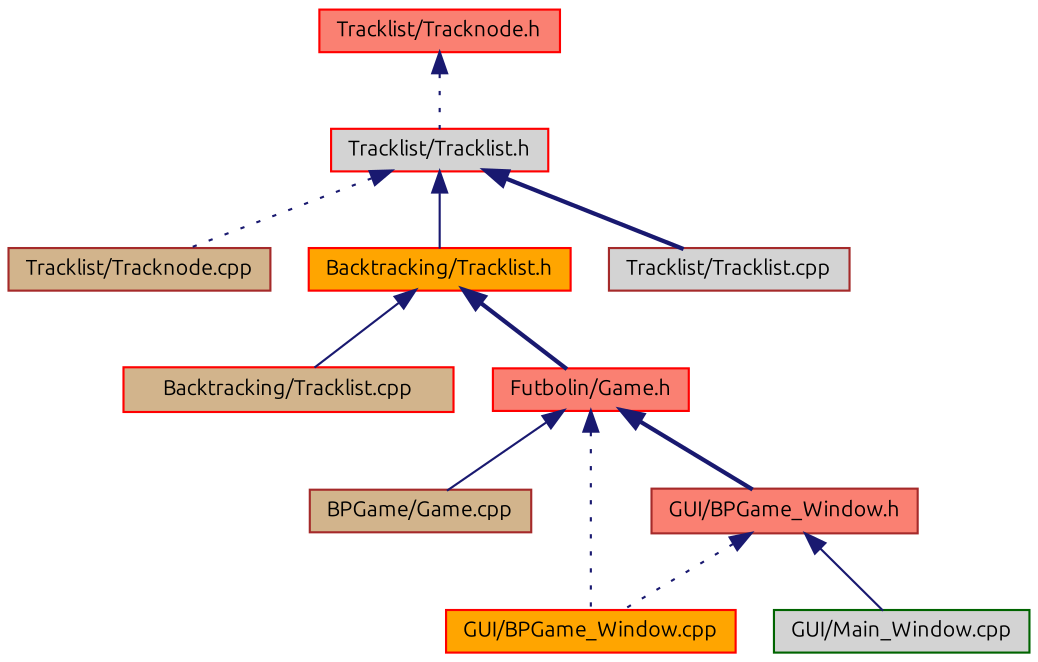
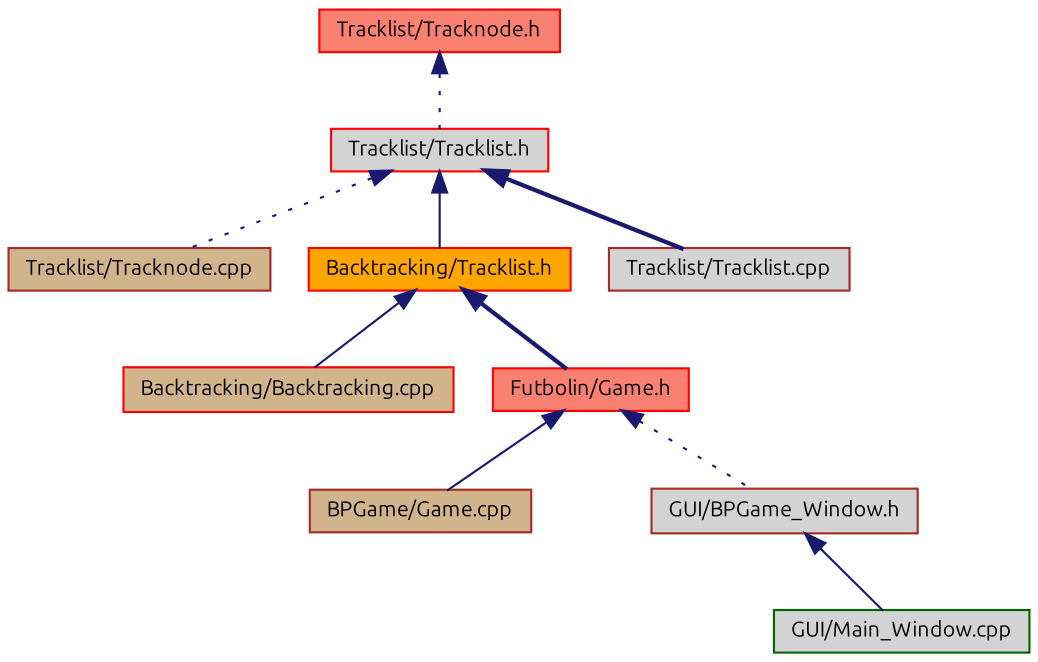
(289, 390) -> (289, 390)
(696, 455) -> (696, 455)
(785, 511) -> (785, 511)
(591, 631) -> none
